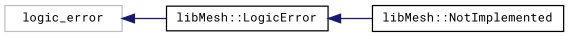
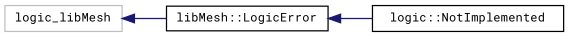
(64, 18) -> (64, 18)
(468, 18) -> (468, 18)
